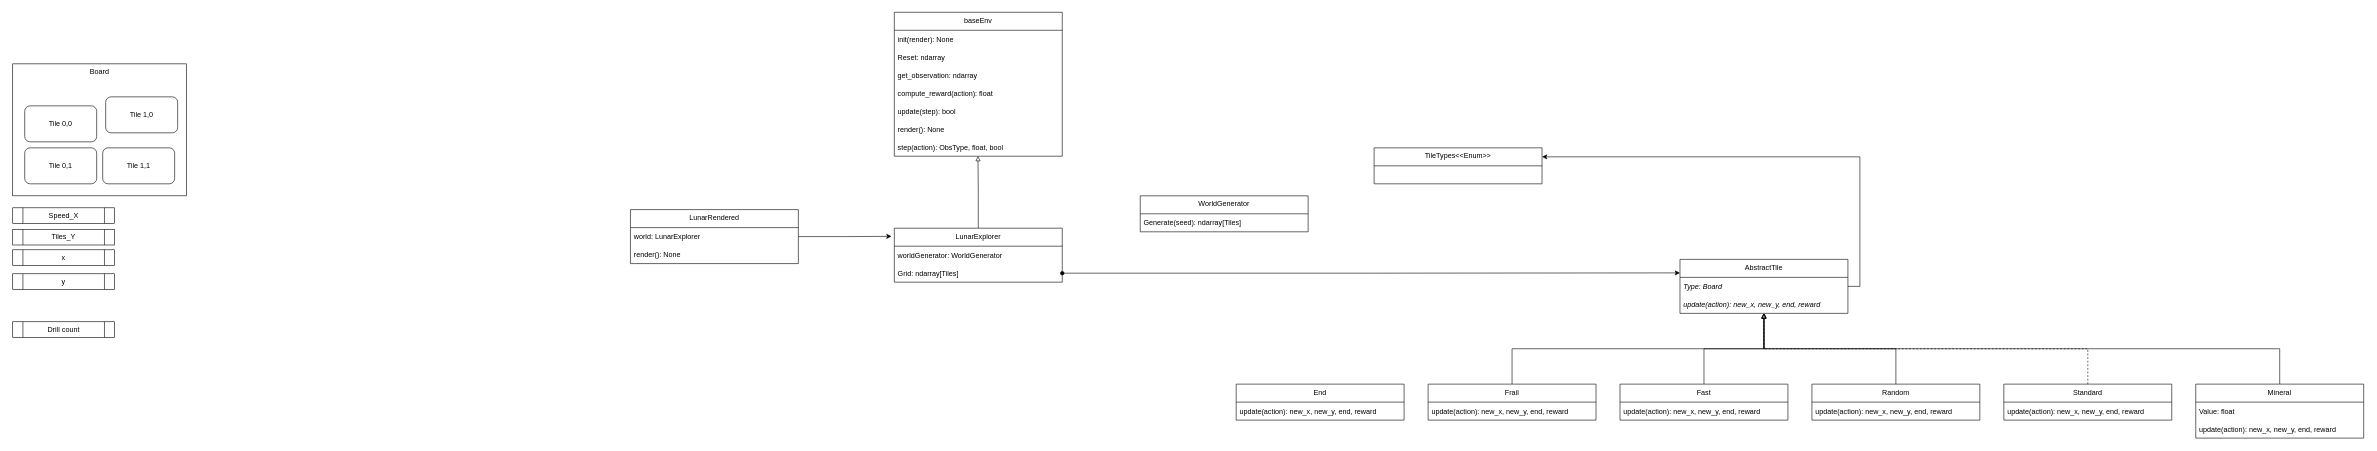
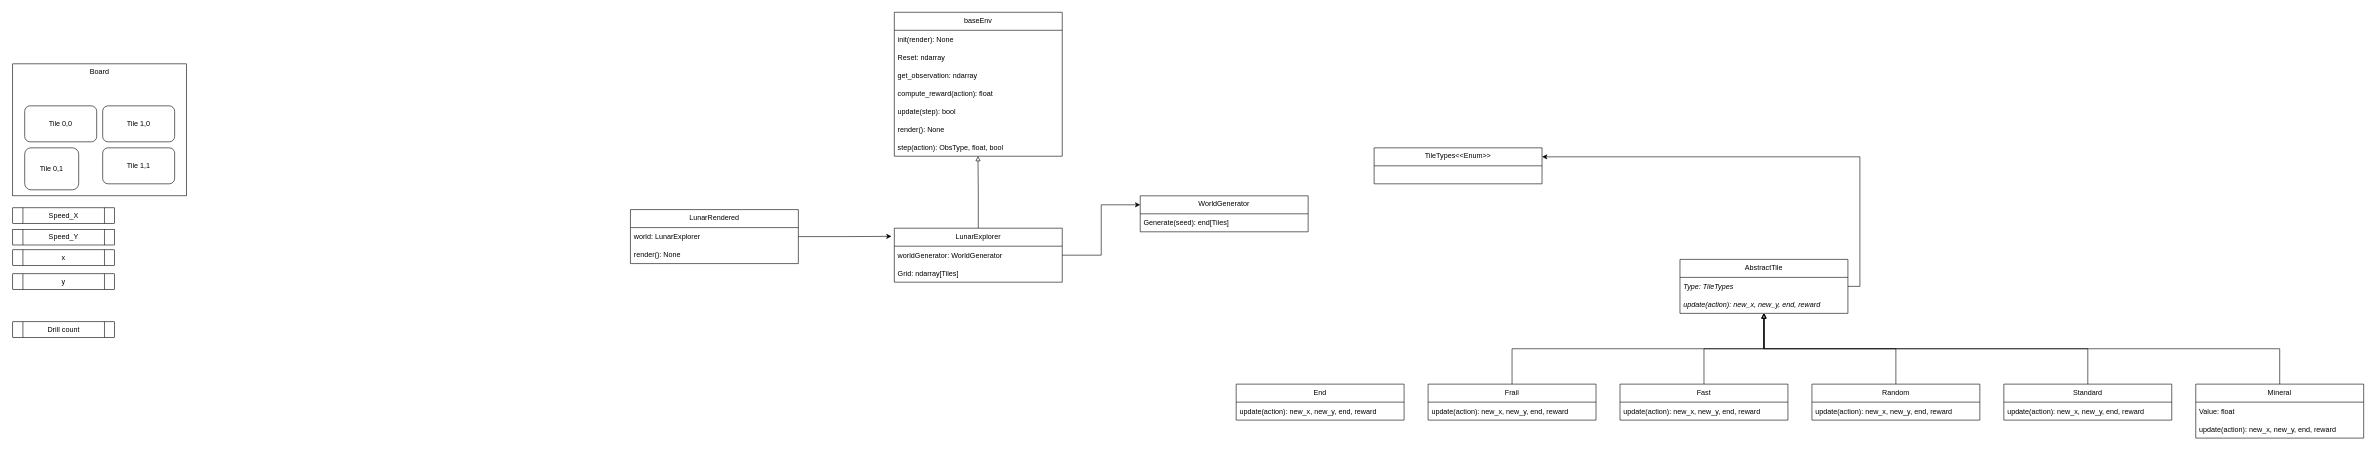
(141, 115) -> (138, 124)
(60, 166) -> (51, 169)
none -> (1101, 205)
(1200, 223) -> (1192, 223)
(63, 237) -> (63, 237)
(1674, 273) -> none
(1704, 287) -> (1710, 287)
(2088, 367) -> (2088, 367)
